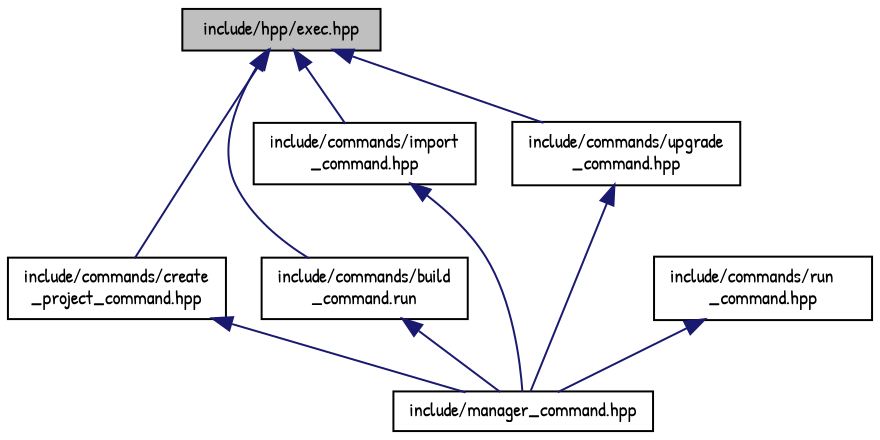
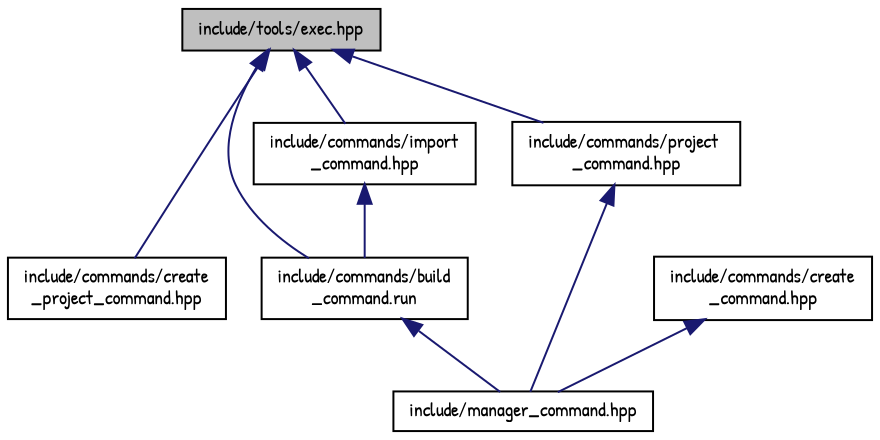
(281, 30) -> (281, 30)
(626, 154) -> (626, 154)
(498, 282) -> (365, 231)
(763, 288) -> (763, 288)
(349, 358) -> none
